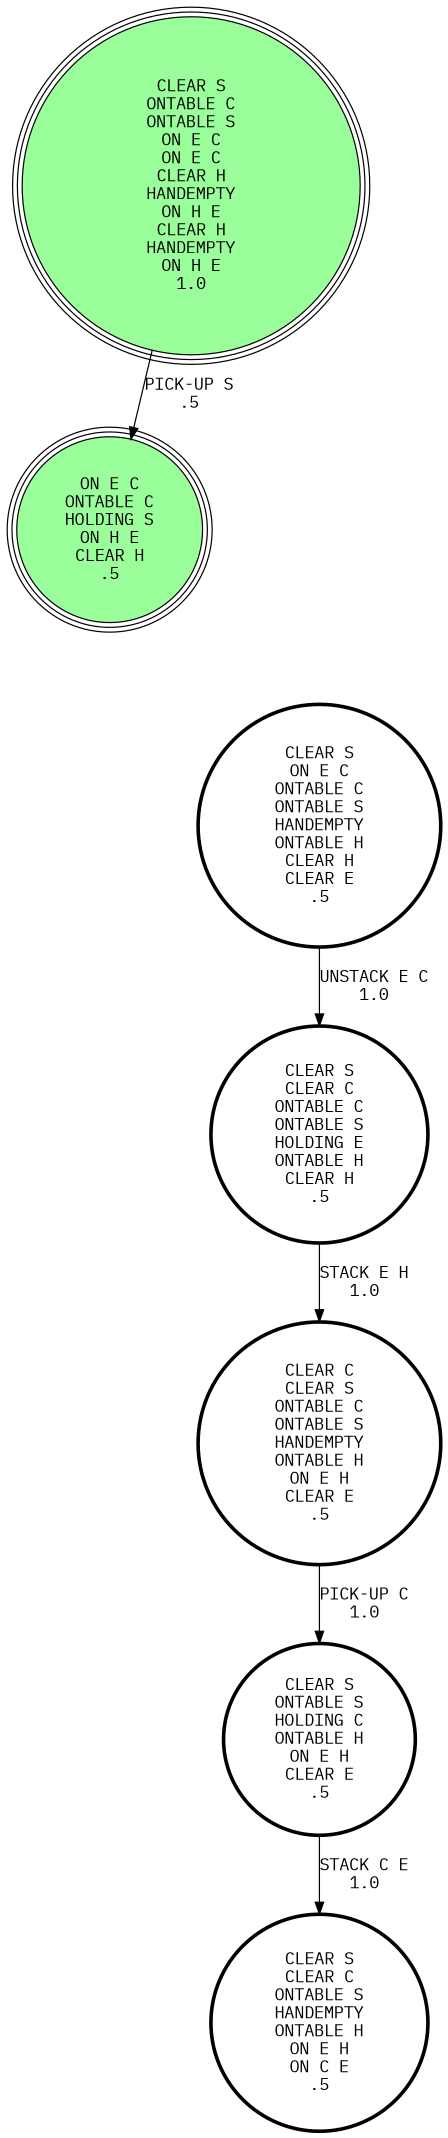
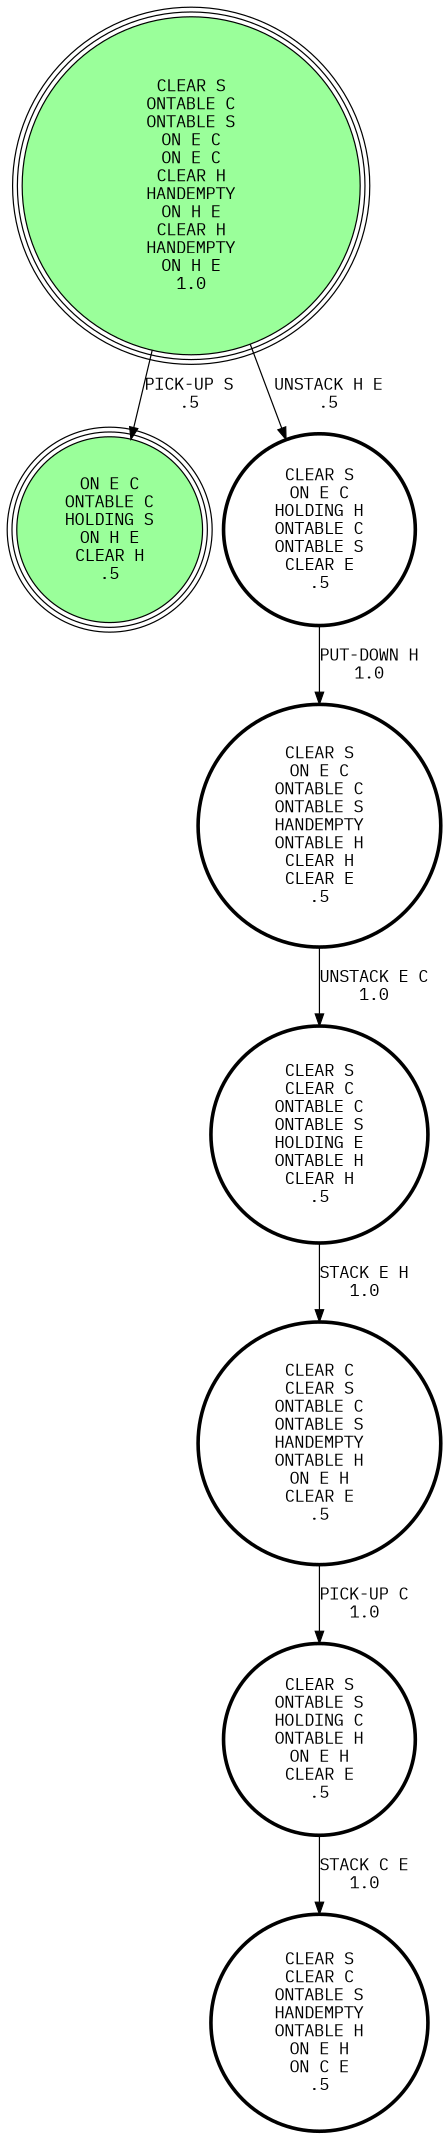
none -> (319, 530)
